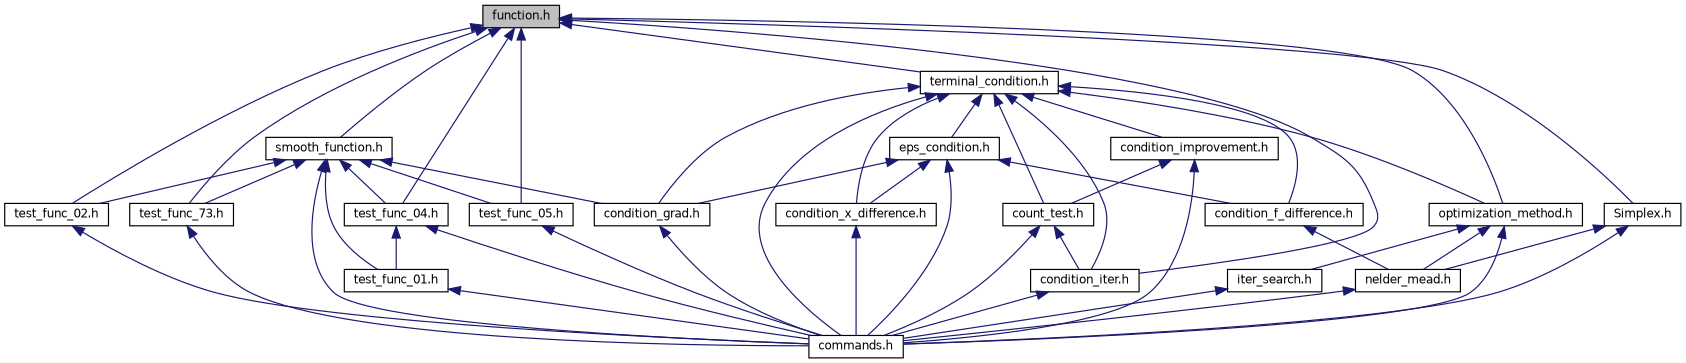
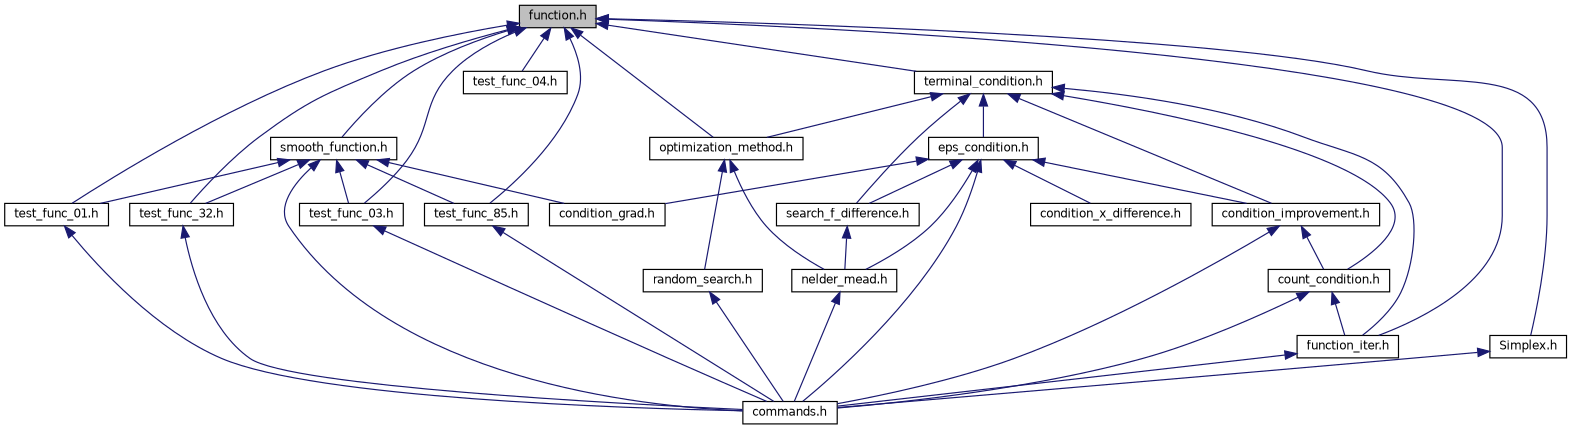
(769, 118) -> none
(879, 137) -> none
none -> (1146, 183)
(367, 186) -> none
(769, 197) -> none
(57, 215) -> (182, 215)
(182, 215) -> (351, 215)
(521, 215) -> (476, 215)
(1048, 215) -> (1329, 281)
(1284, 215) -> (848, 215)
(1519, 249) -> (927, 229)
(396, 254) -> (280, 89)
(1085, 281) -> (1348, 347)
(1275, 281) -> (703, 281)
(856, 287) -> none
(622, 288) -> none
(735, 298) -> none
(1221, 329) -> none
